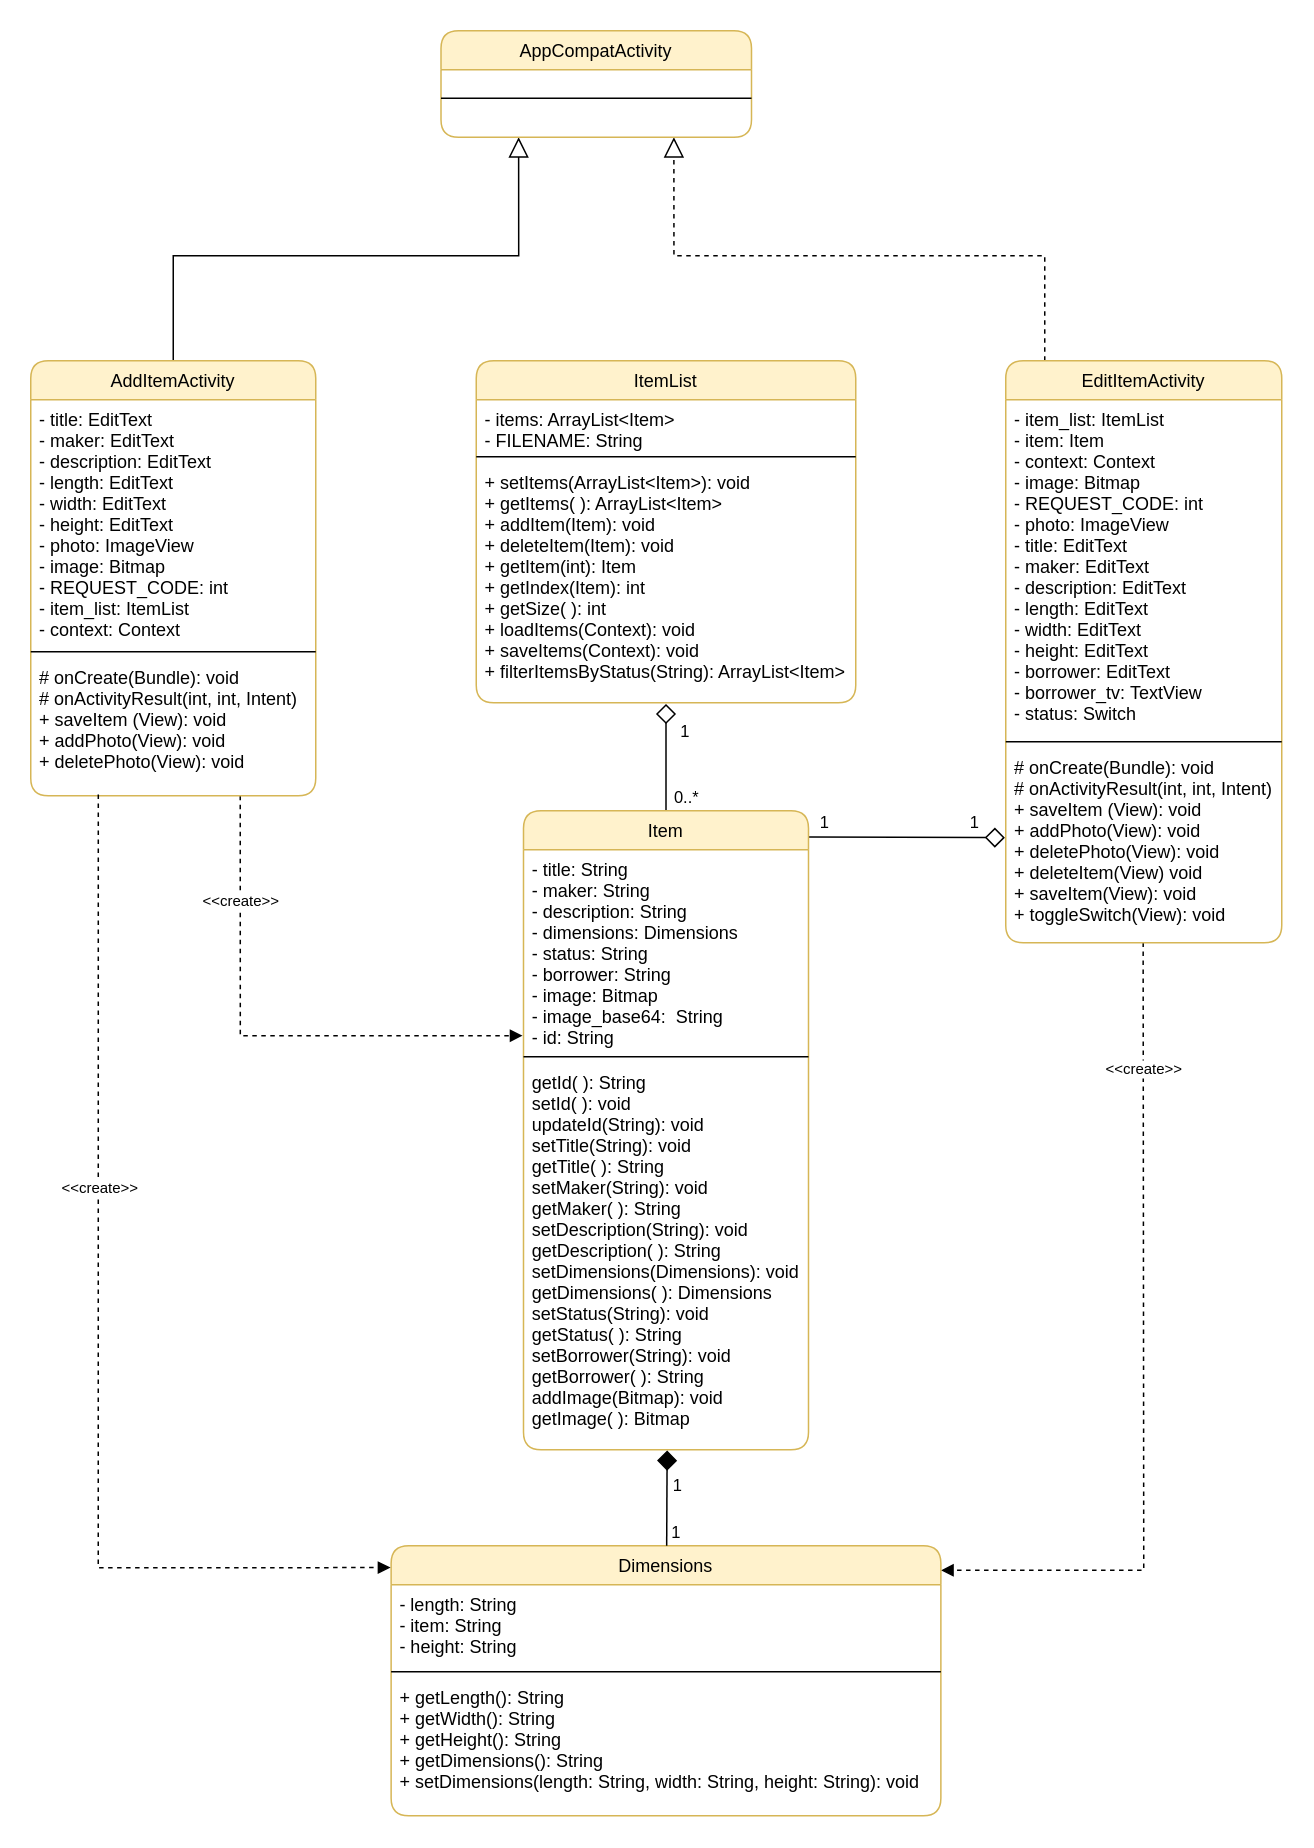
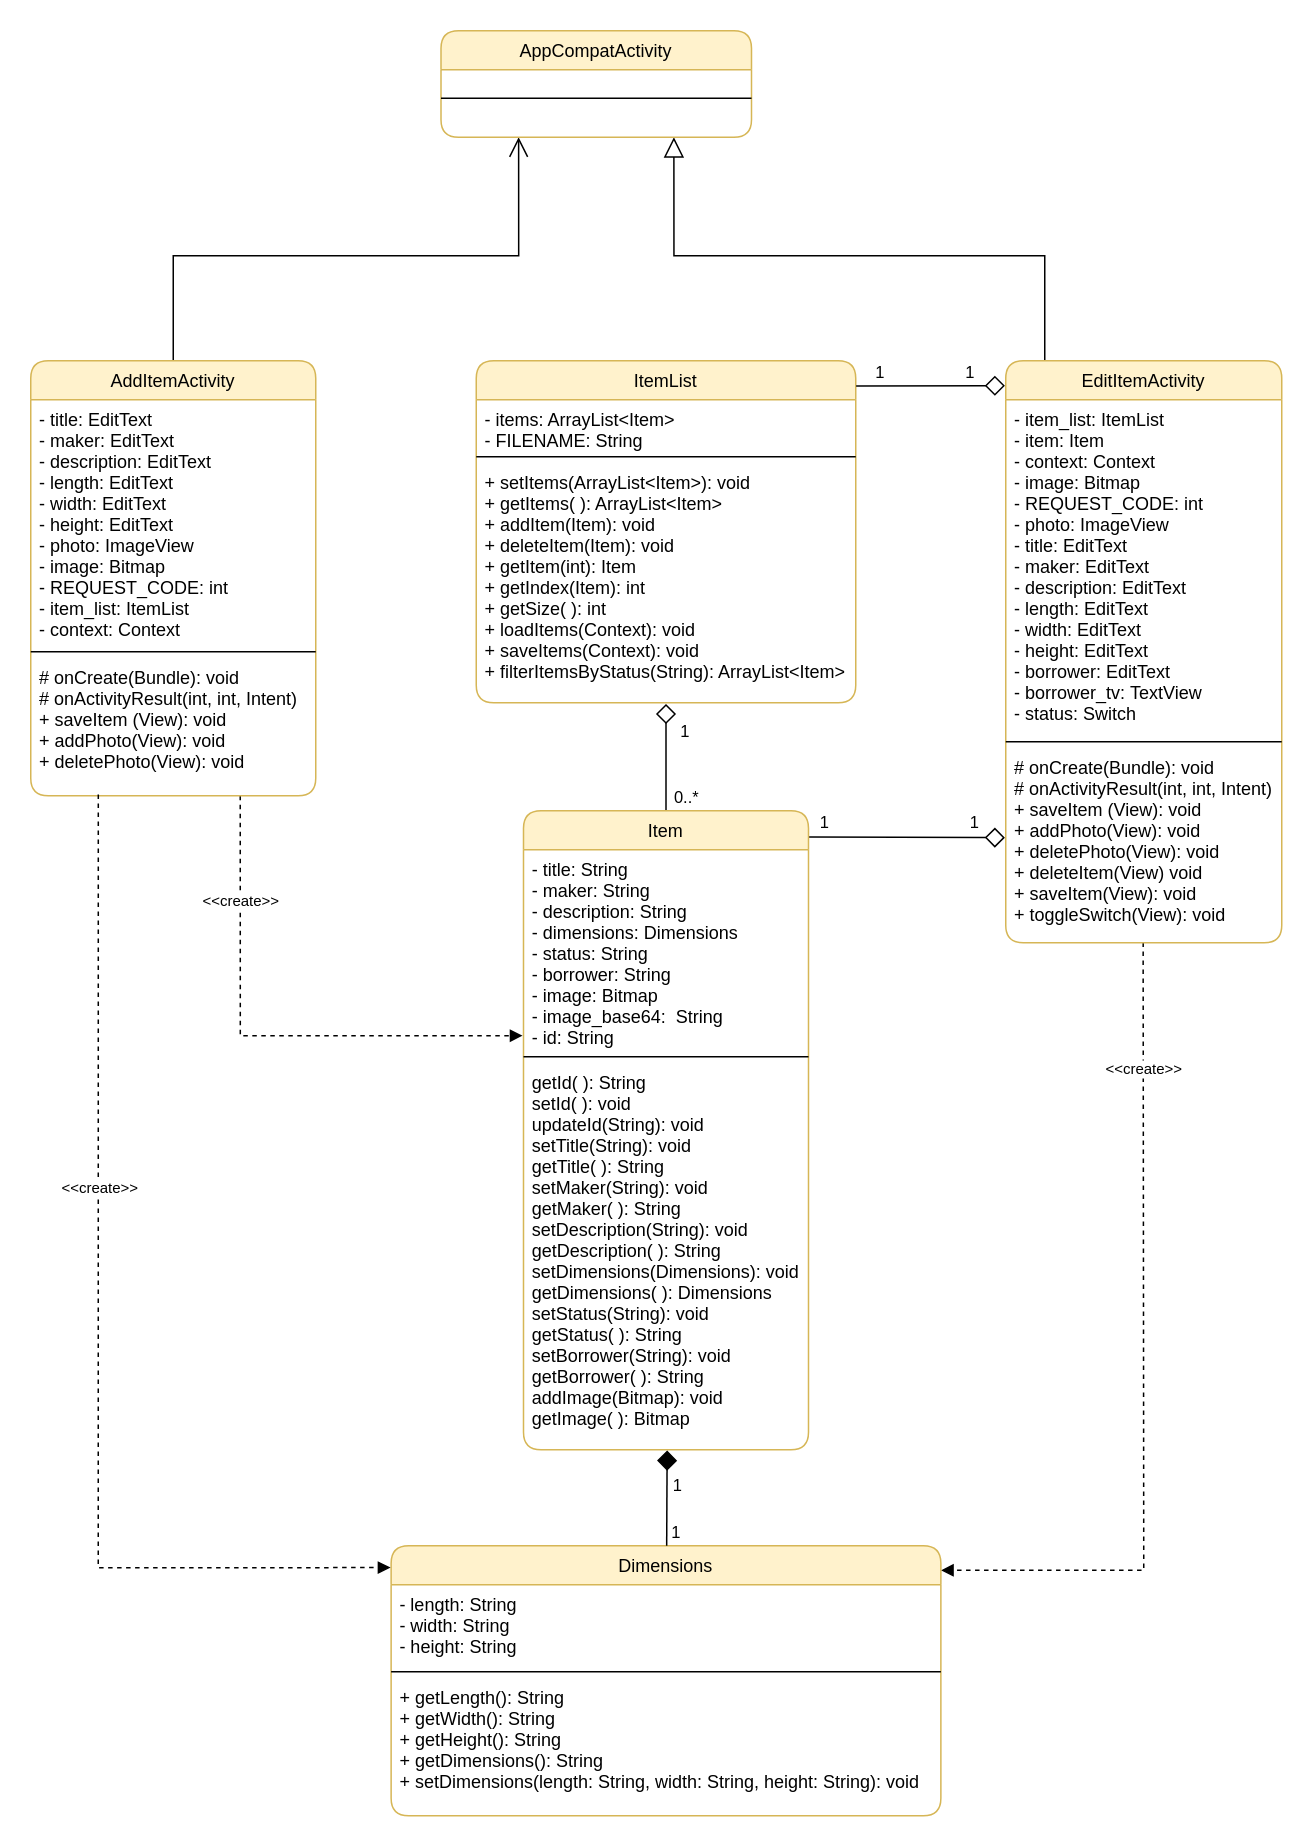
(519, 158) -> (519, 150)
(861, 256) -> (861, 256)
none -> (921, 386)
(468, 1605) -> (468, 1605)
